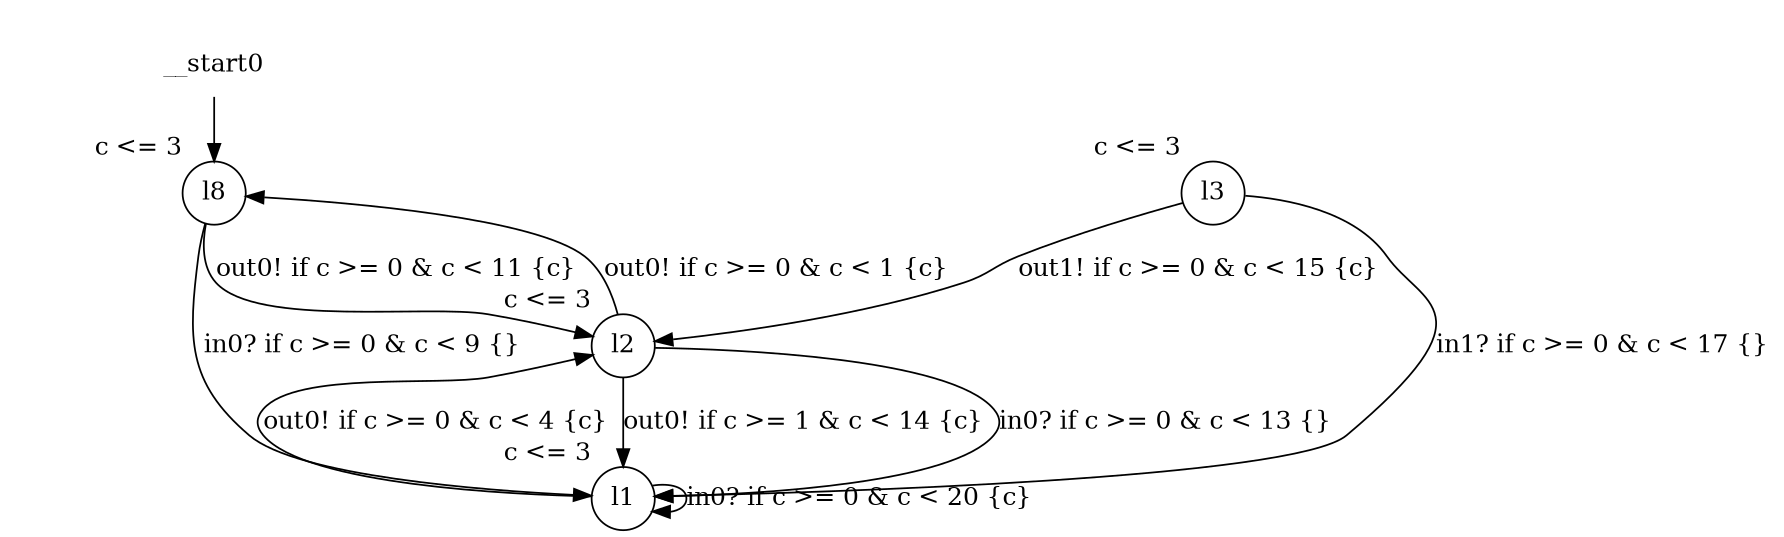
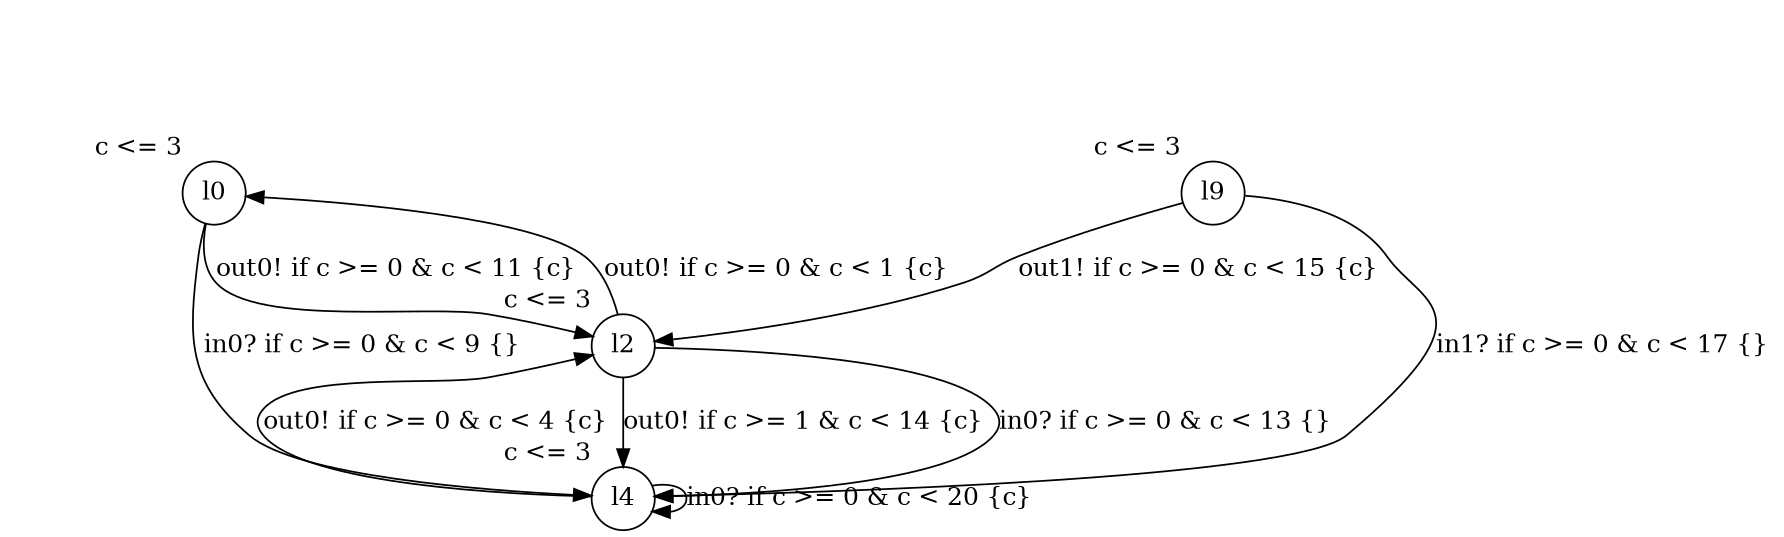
(214, 65) -> none
(214, 193) -> (214, 193)
(1213, 193) -> (1213, 193)
(623, 499) -> (623, 499)
